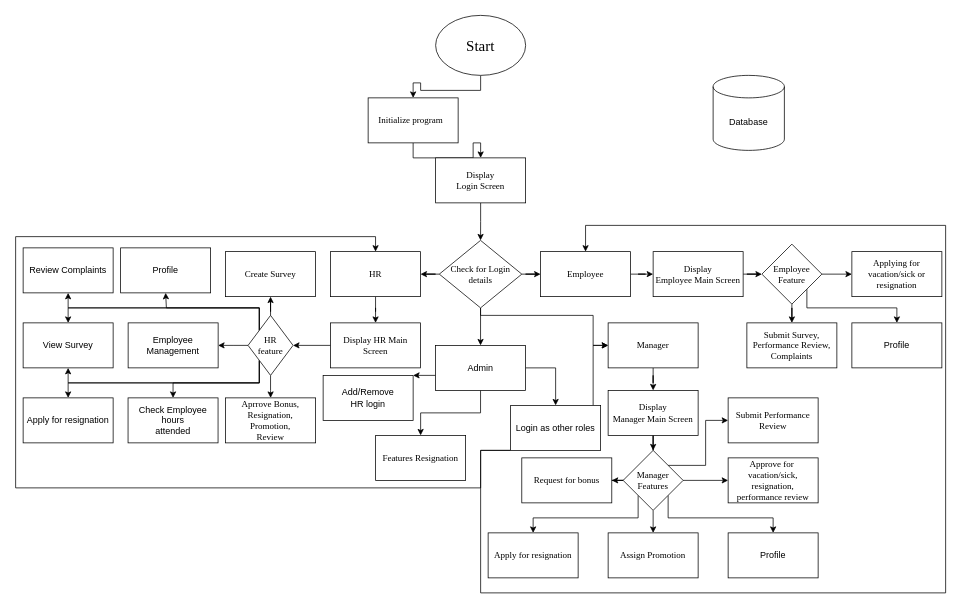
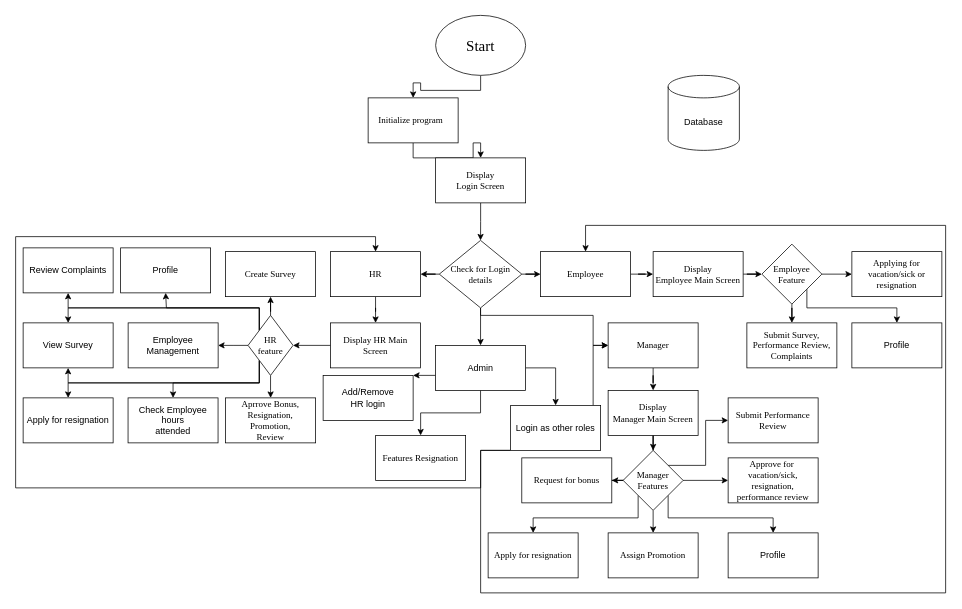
(749, 113) -> (704, 113)
